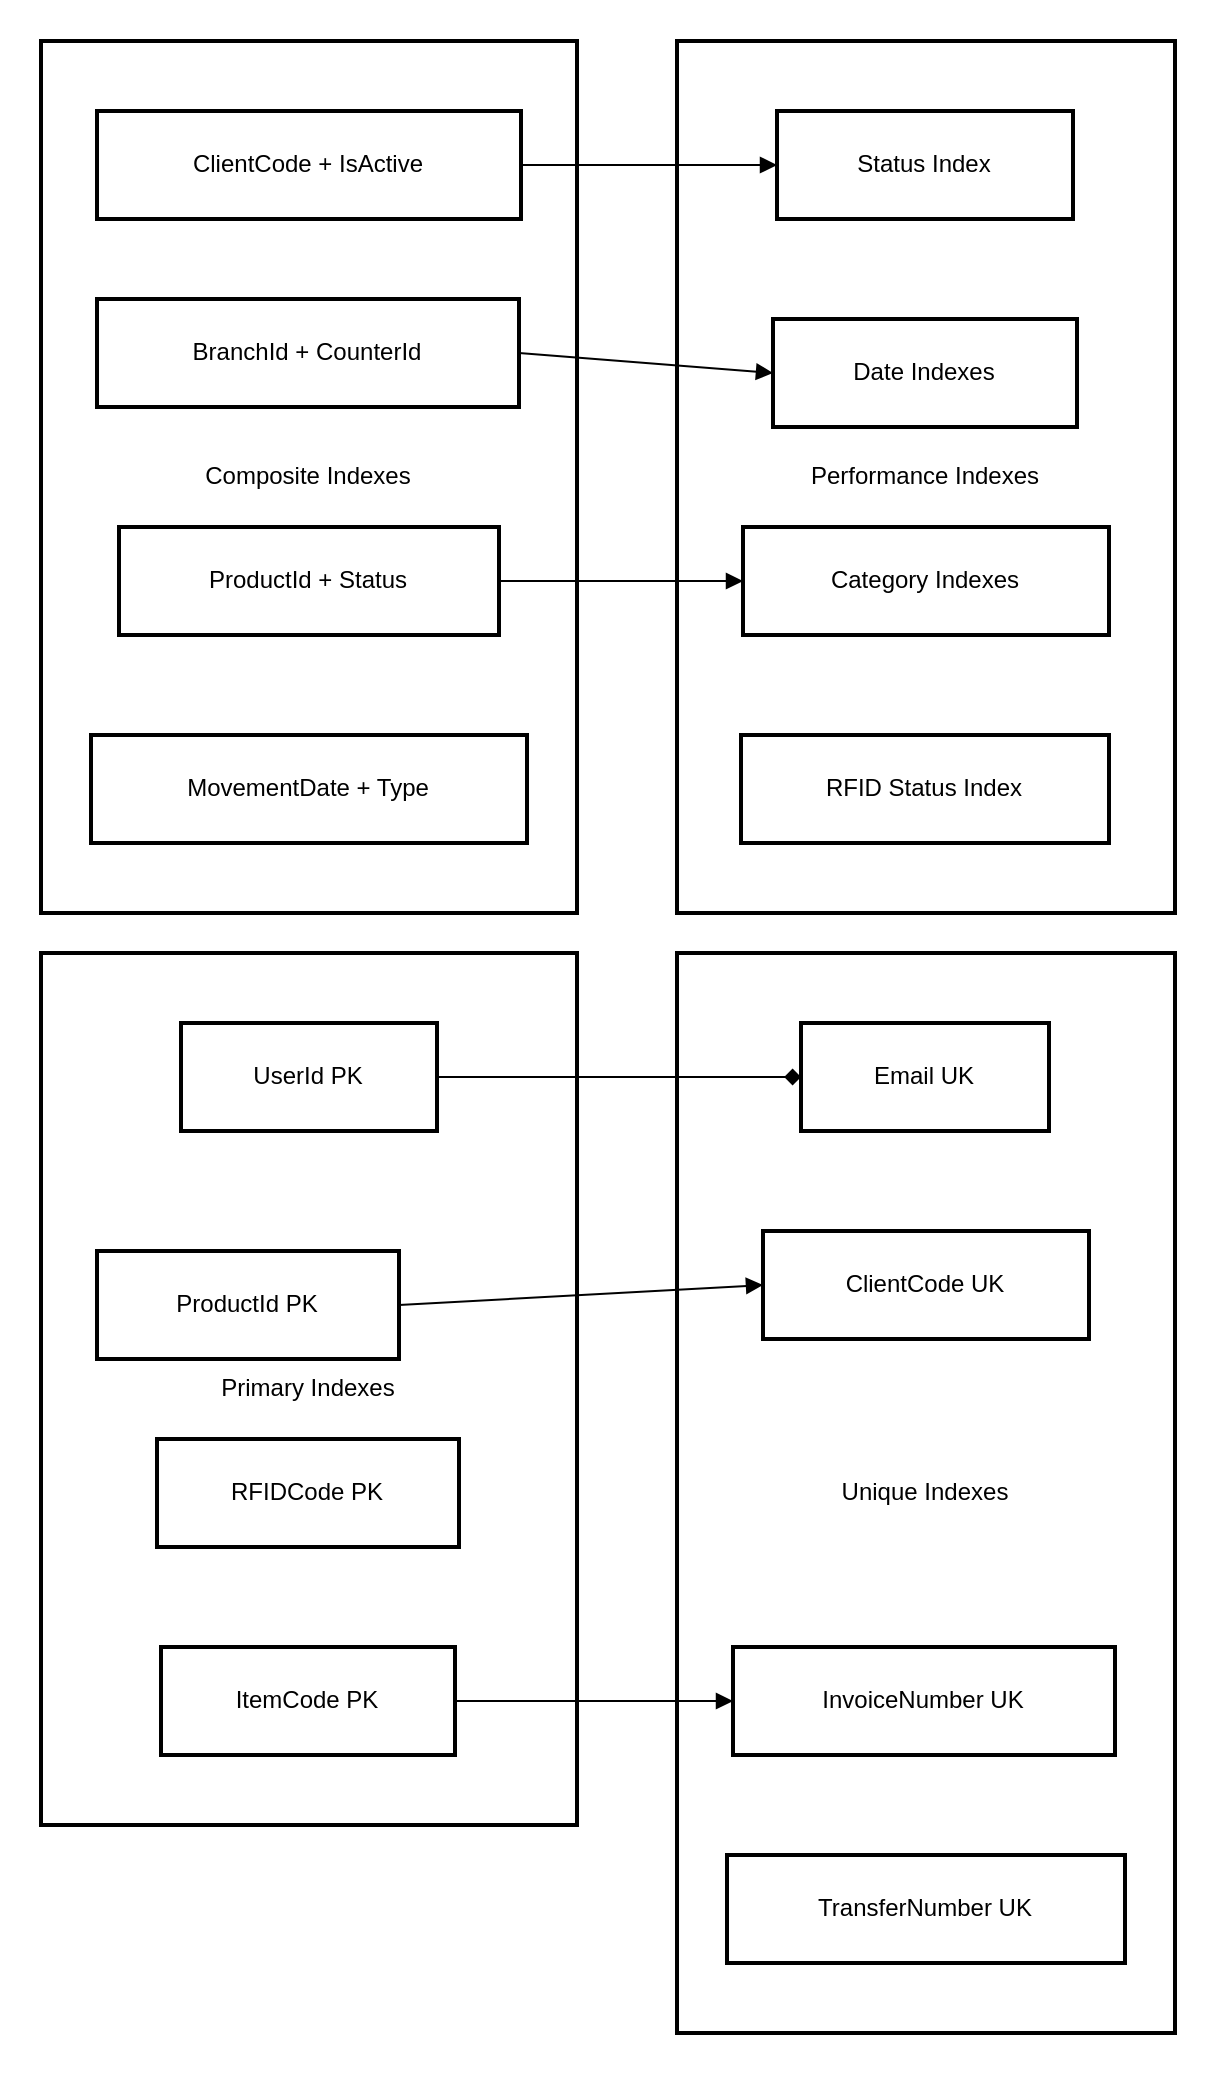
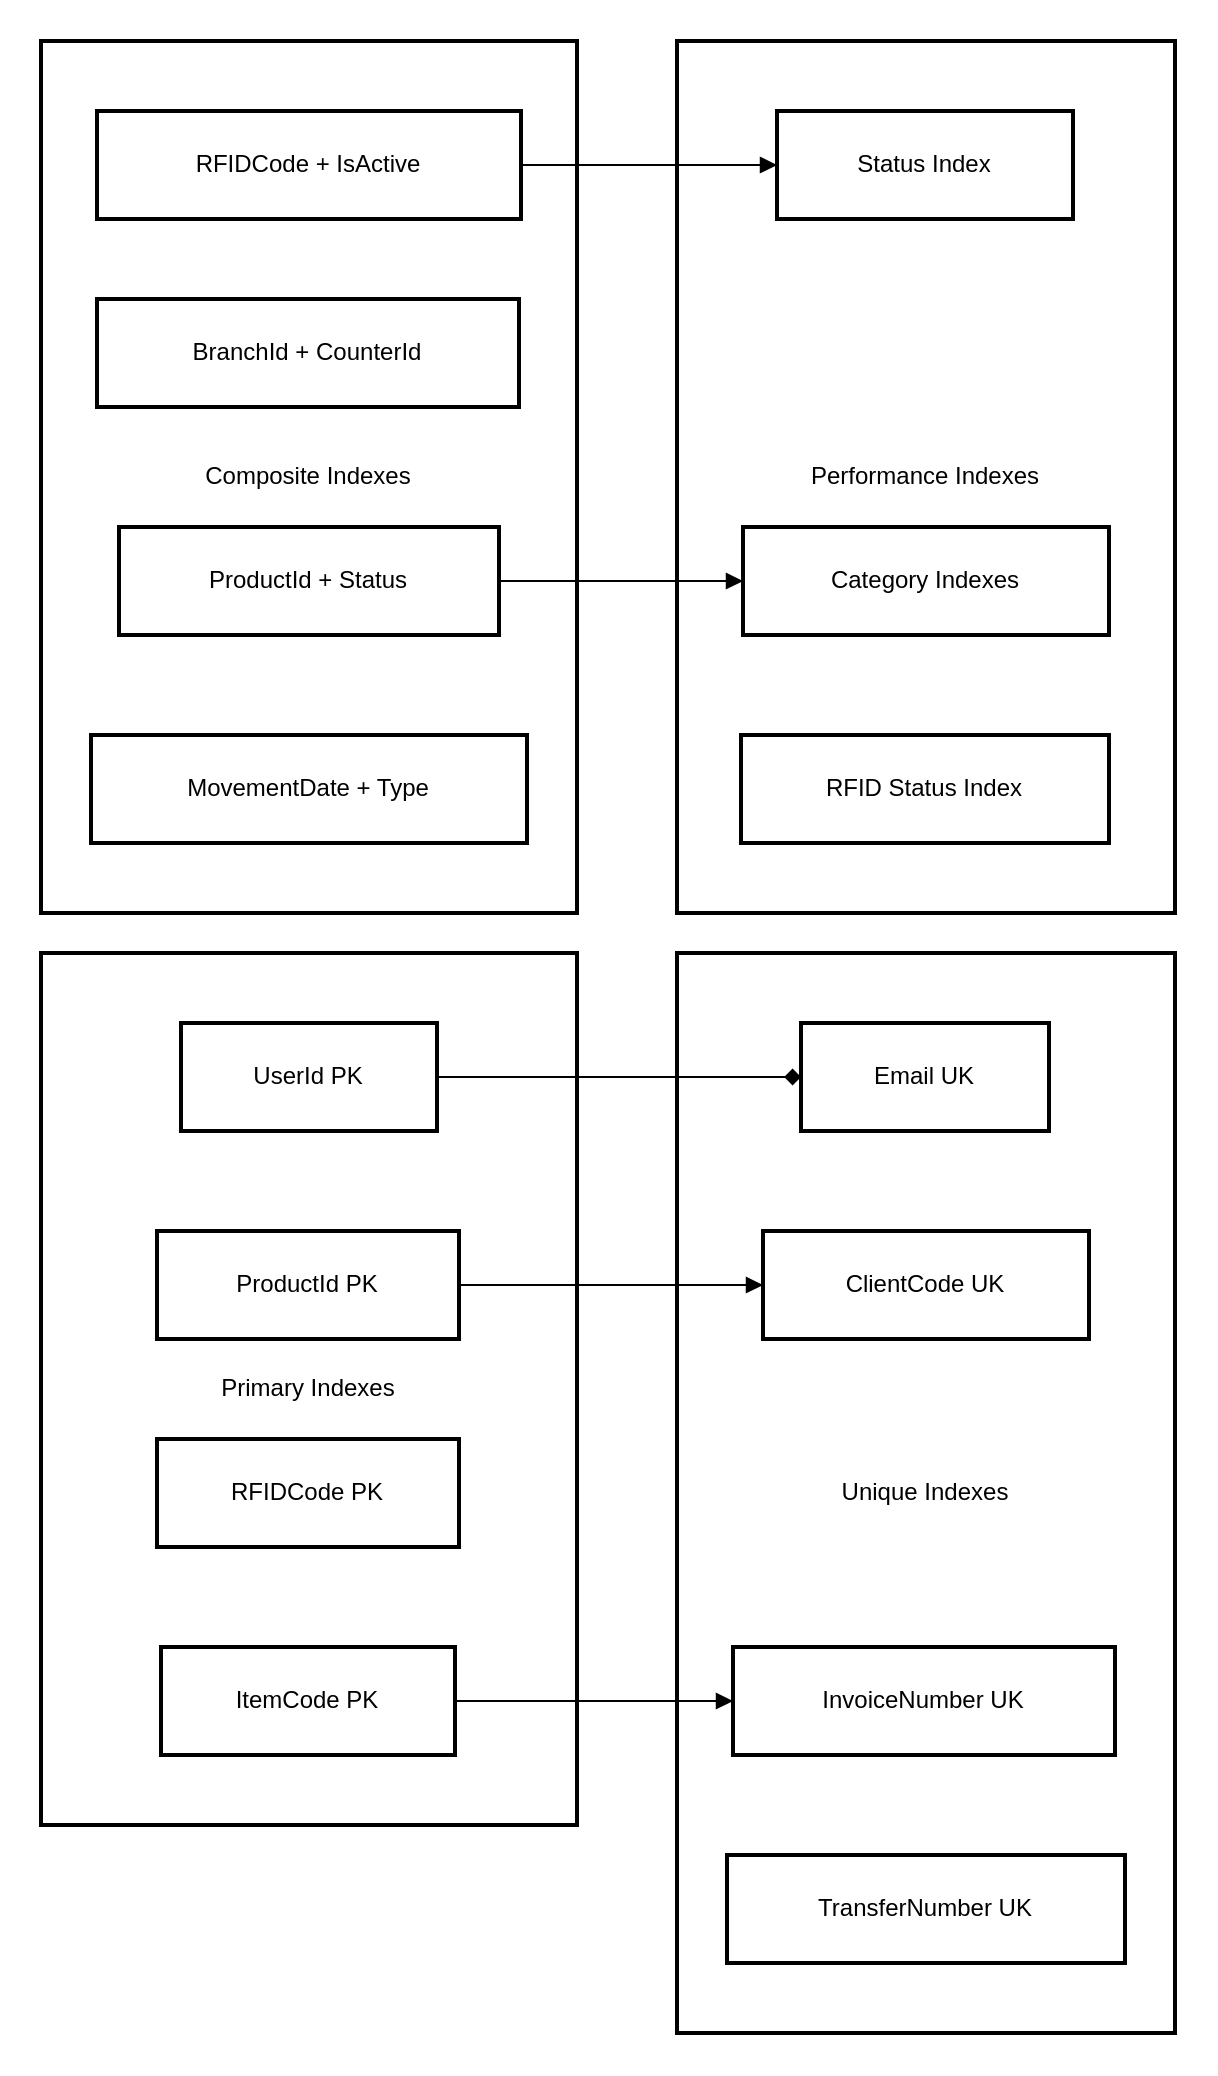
(309, 165) -> (309, 165)
(639, 362) -> none
(925, 373) -> none
(248, 1305) -> (308, 1285)
